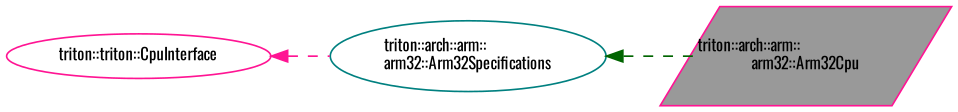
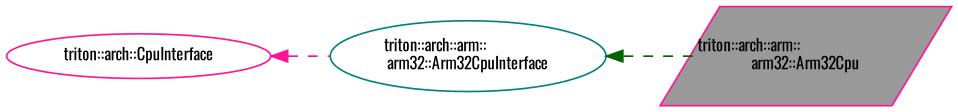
(139, 56) -> (139, 56)
(468, 56) -> (468, 56)
